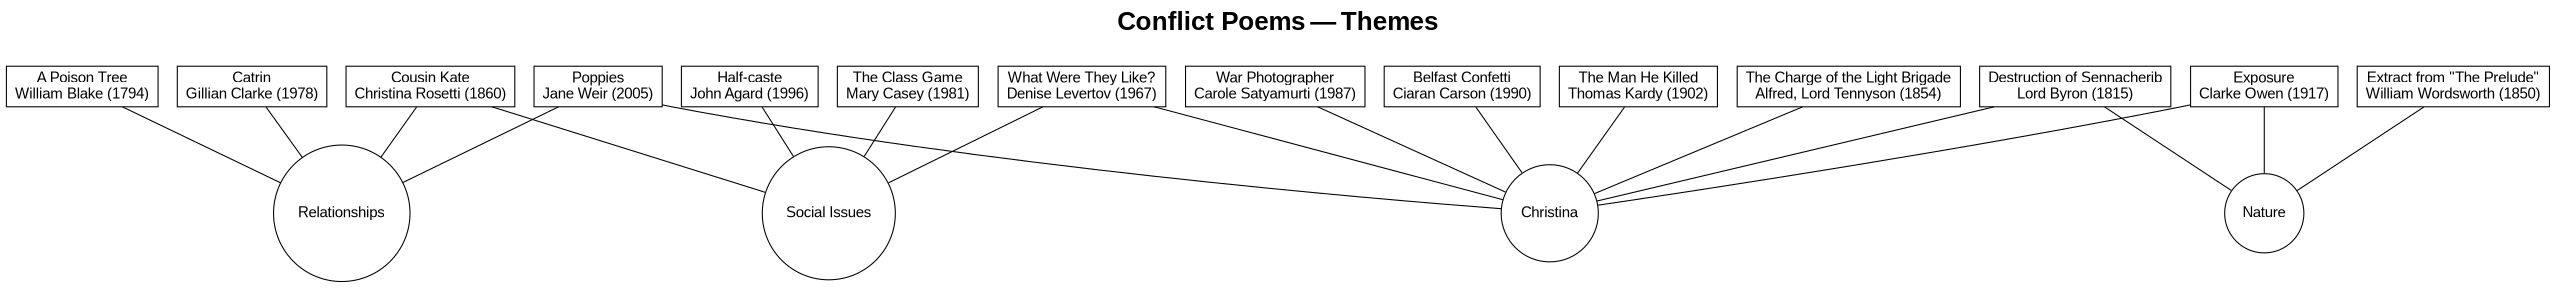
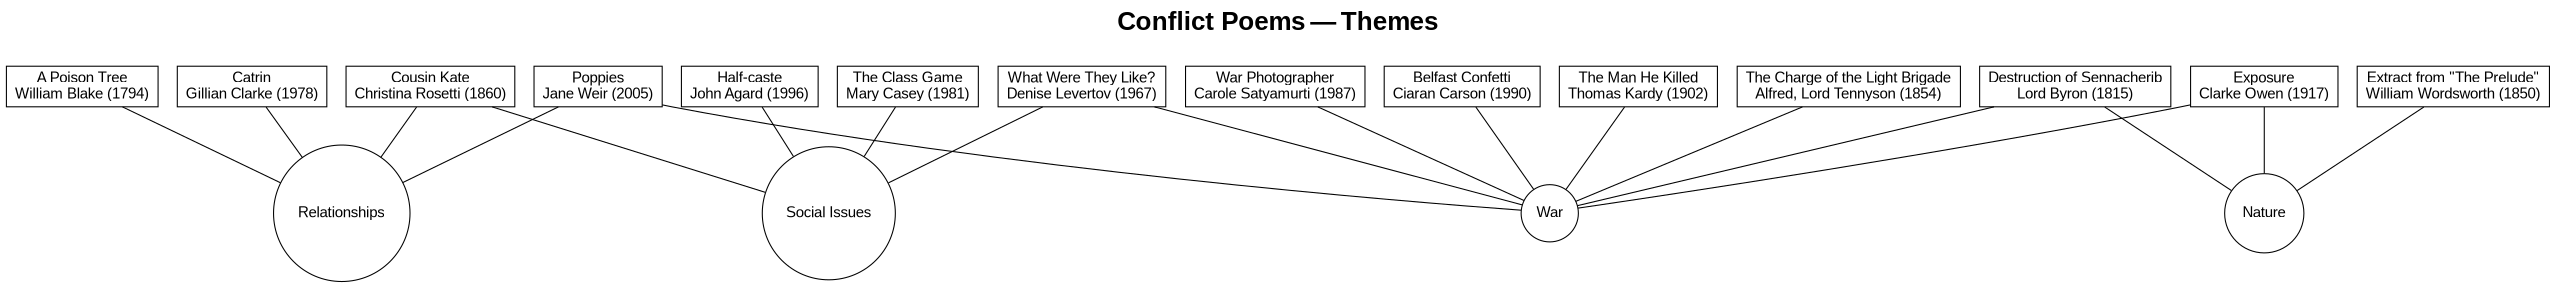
(1550, 213) -> (1550, 213)
